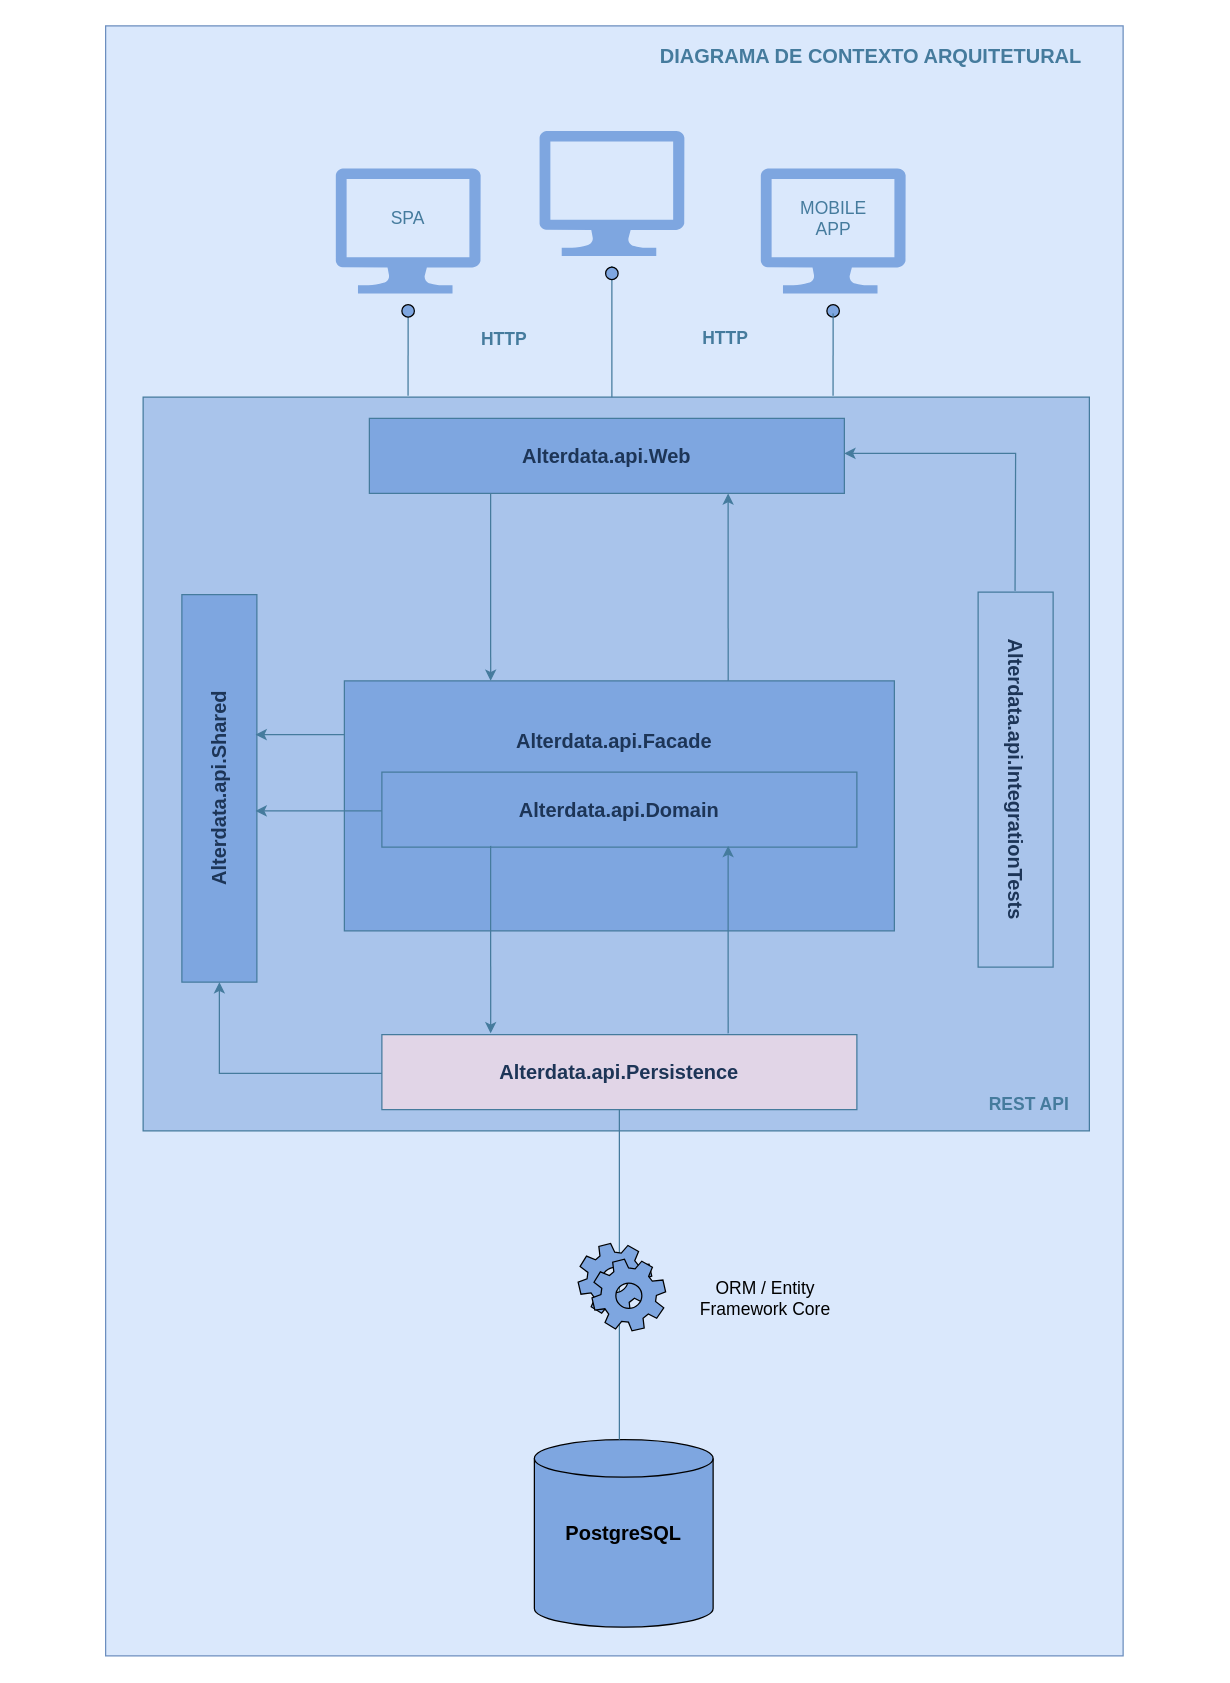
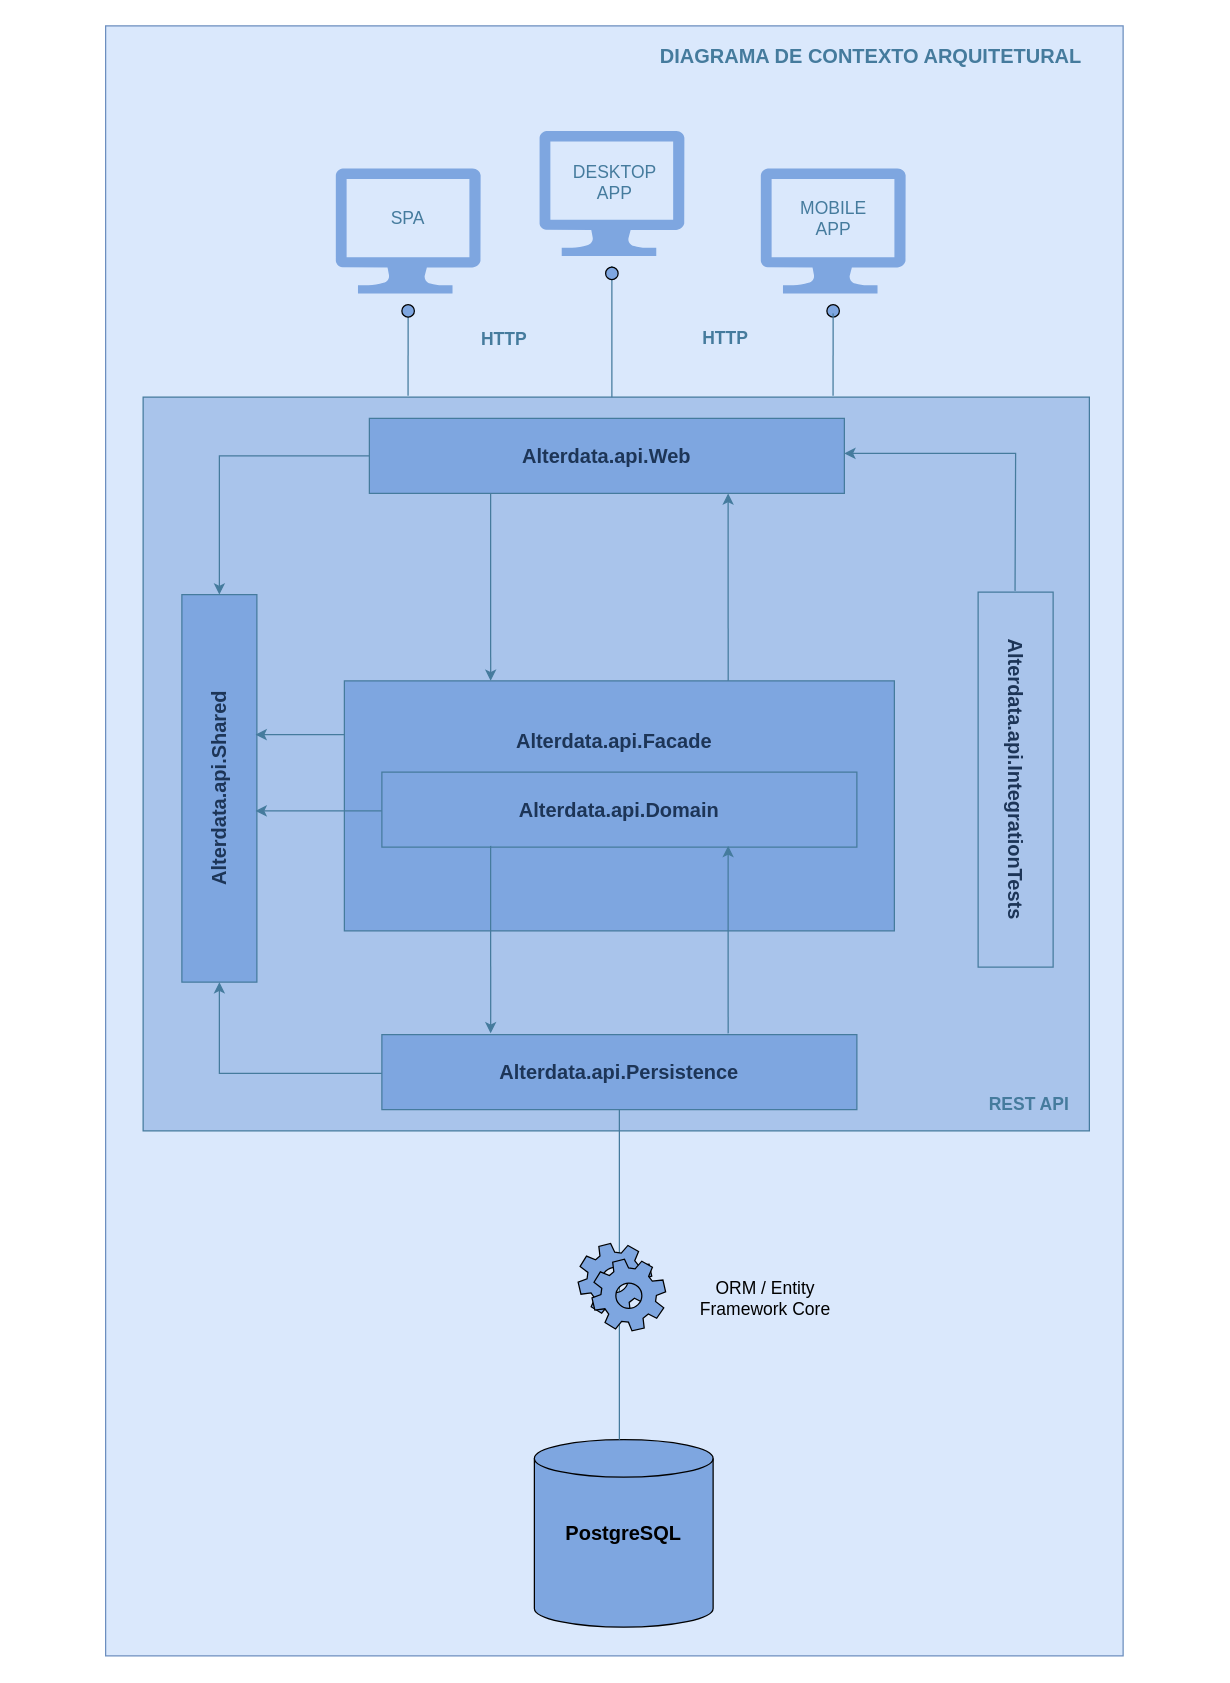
none -> (615, 182)
none -> (229, 456)
(619, 1072) -> (619, 1072)
